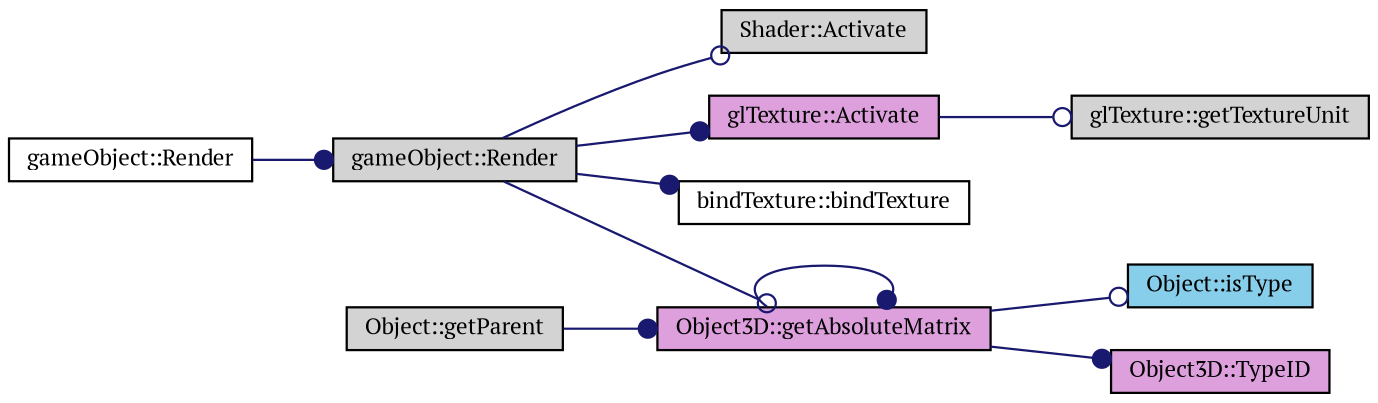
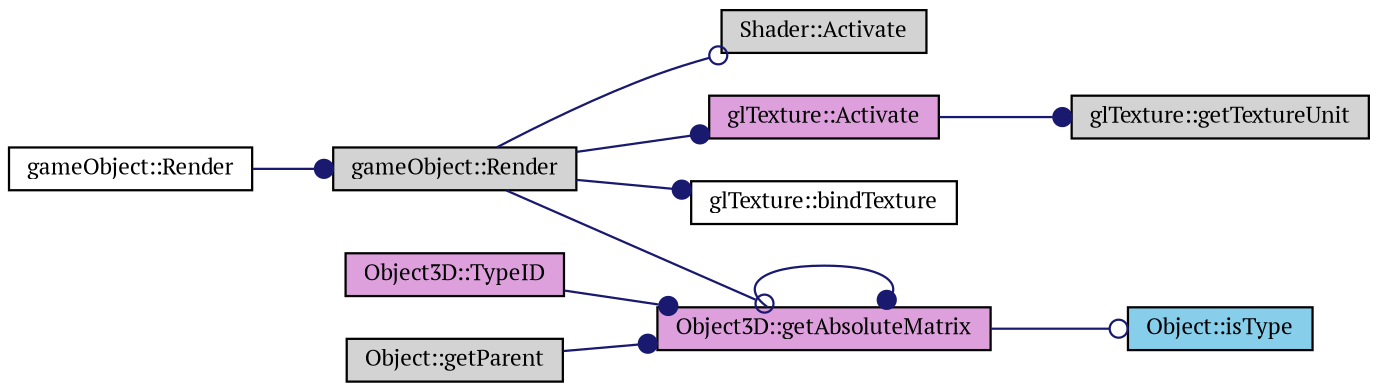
(996, 117) -> (996, 117)
(824, 203) -> (824, 203)
(1041, 352) -> (612, 298)
